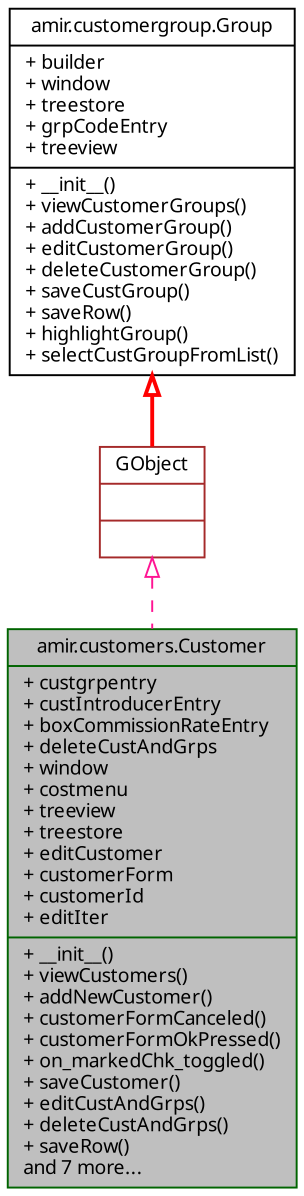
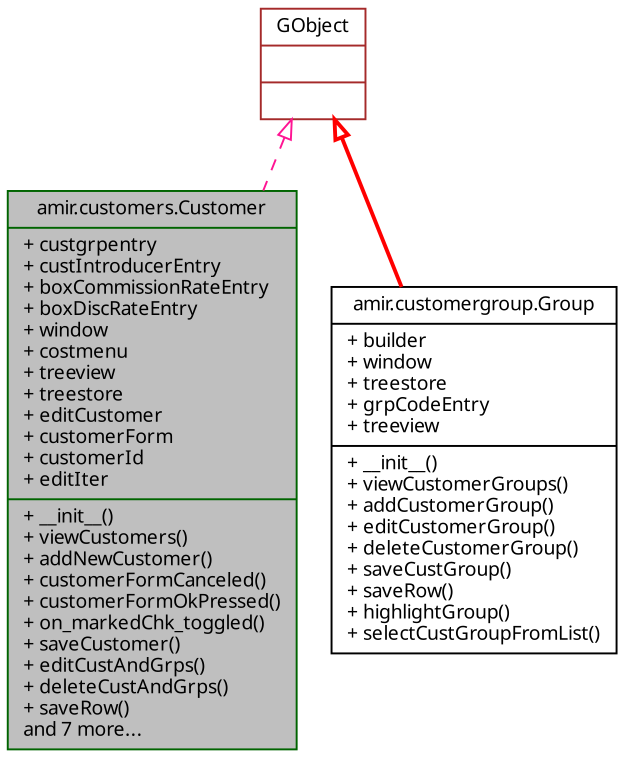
(152, 421) -> (372, 212)
(120, 747) -> (111, 309)
